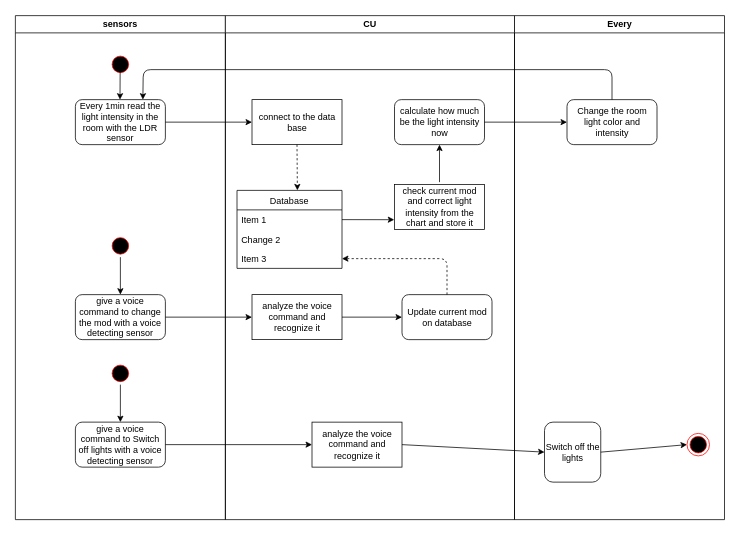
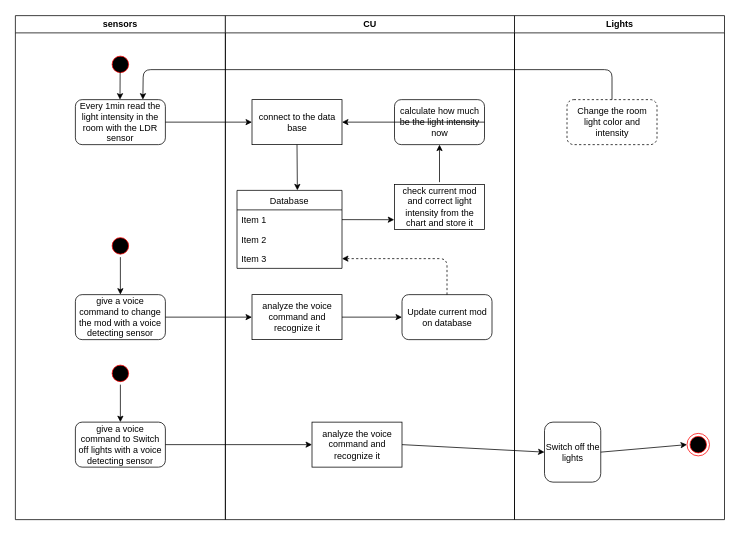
(620, 24) -> (620, 24)
(560, 122) -> (348, 122)
(612, 122) -> (612, 122)
(297, 165) -> (297, 165)
(260, 239) -> (255, 239)
